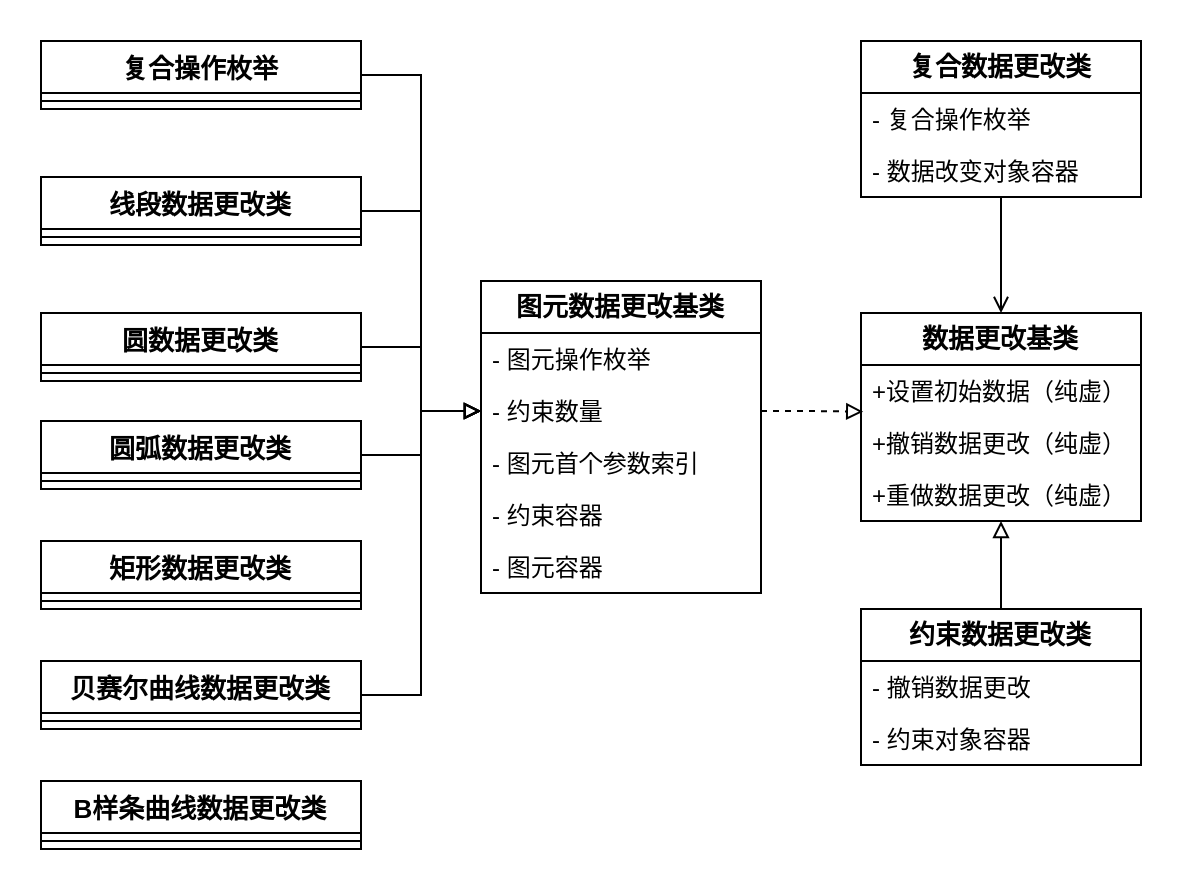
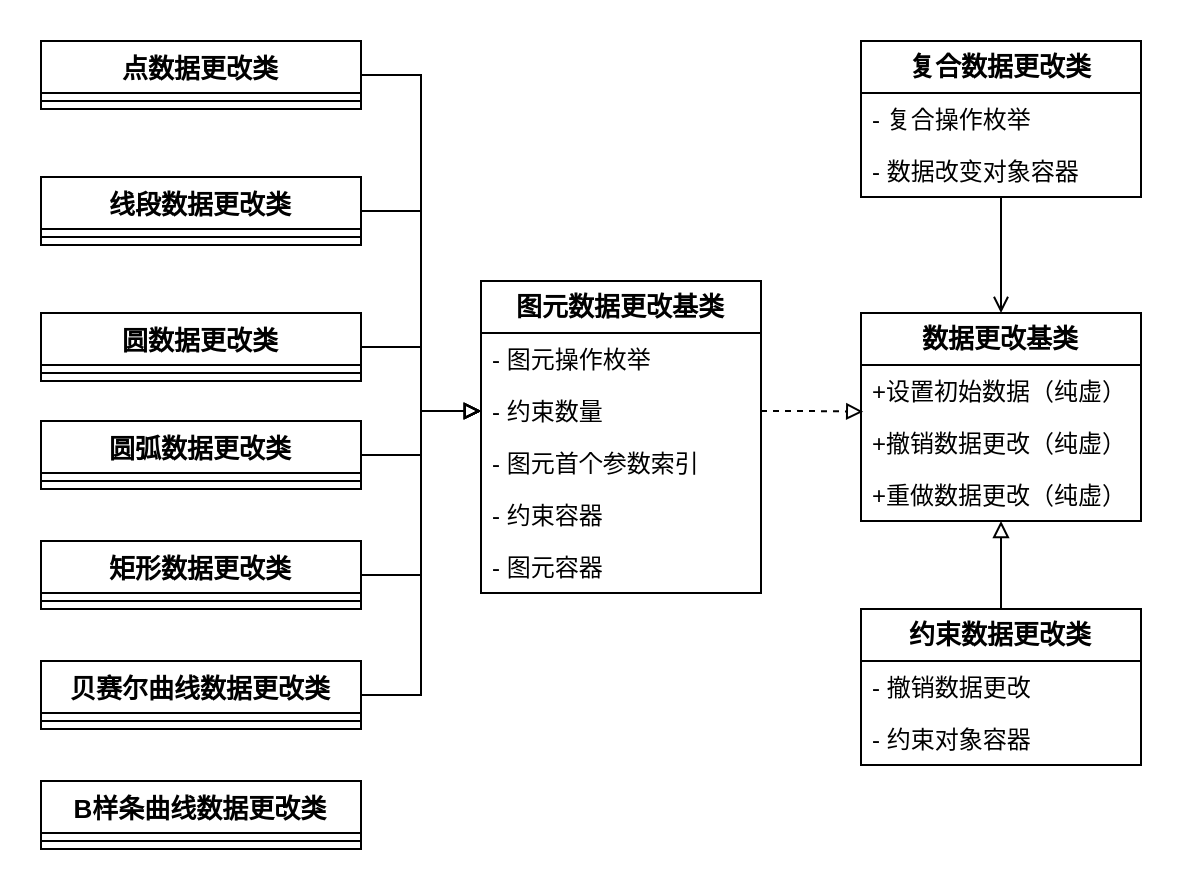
(201, 71) -> (201, 71)
none -> (389, 575)
